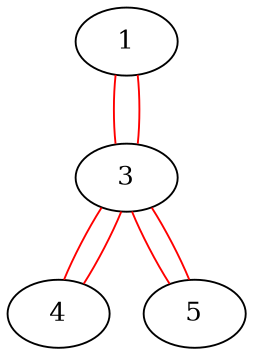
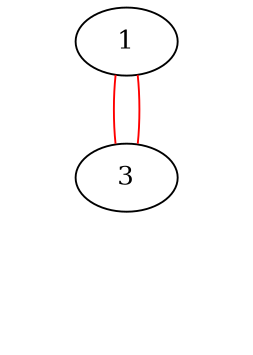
(59, 314) -> none
(195, 314) -> none
